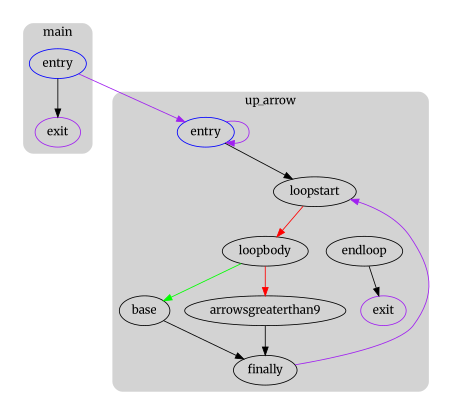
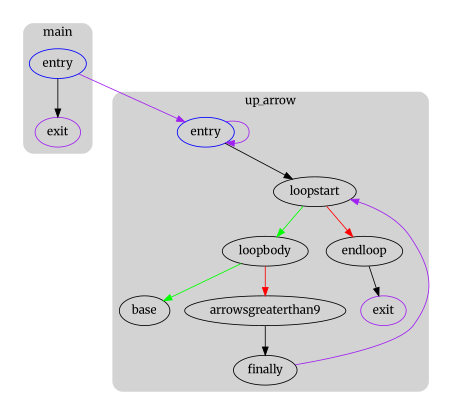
(293, 218) -> (293, 218)
none -> (337, 218)
(200, 338) -> none
